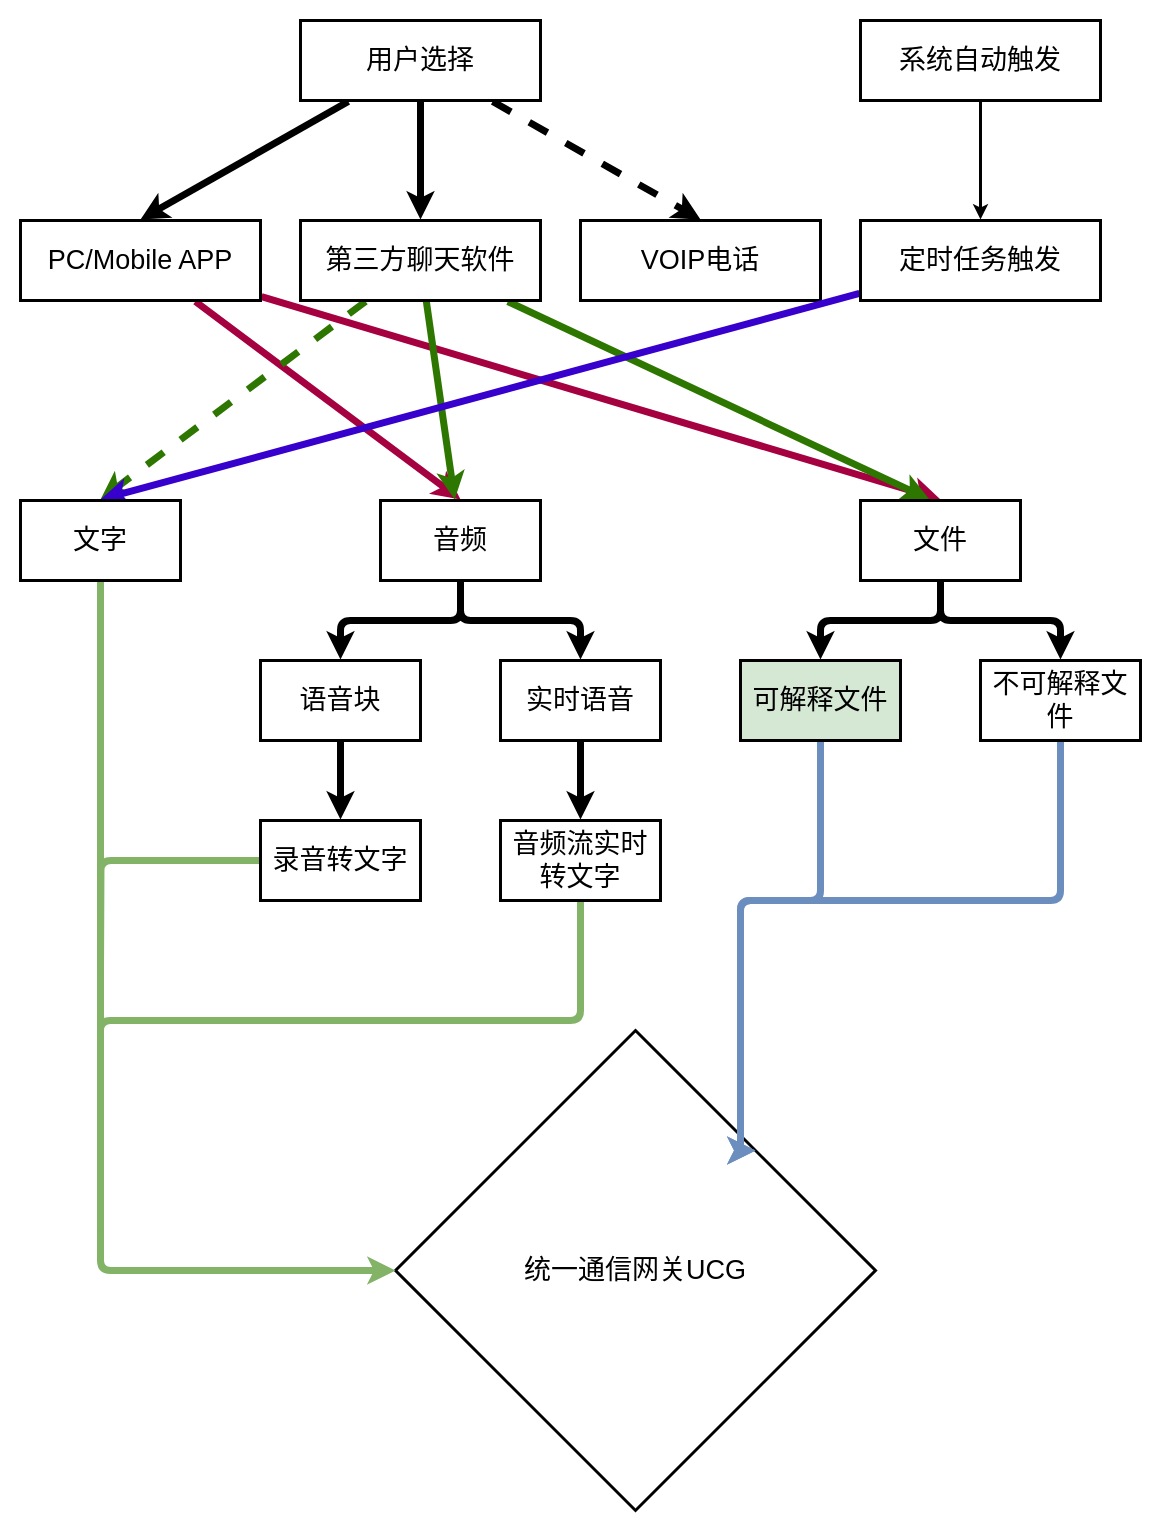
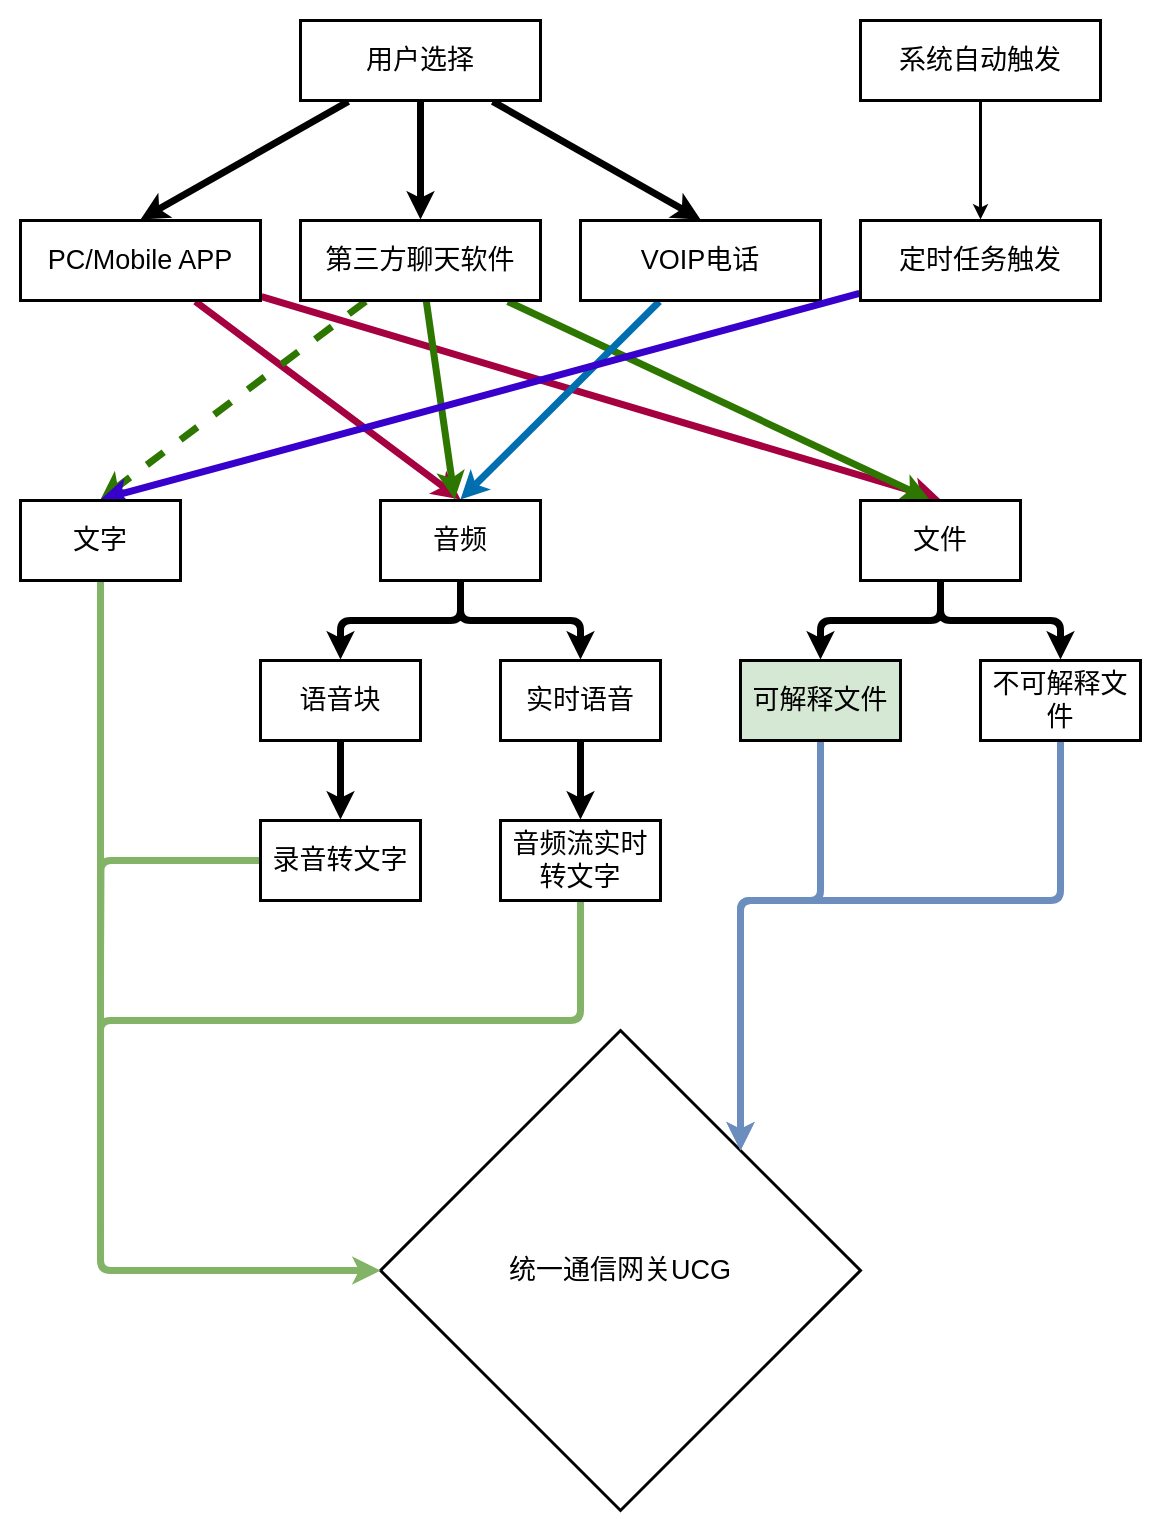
(666, 200) -> (666, 200)
none -> (566, 394)
(636, 1271) -> (621, 1271)
